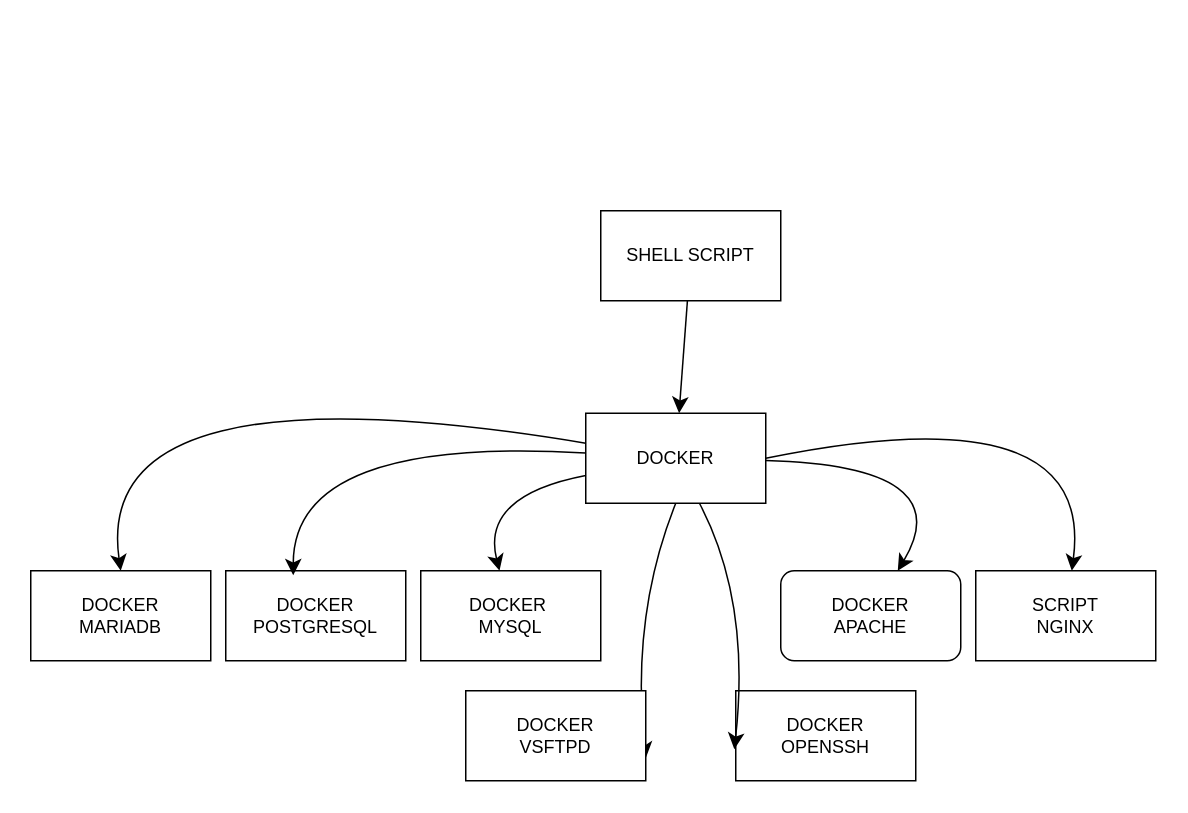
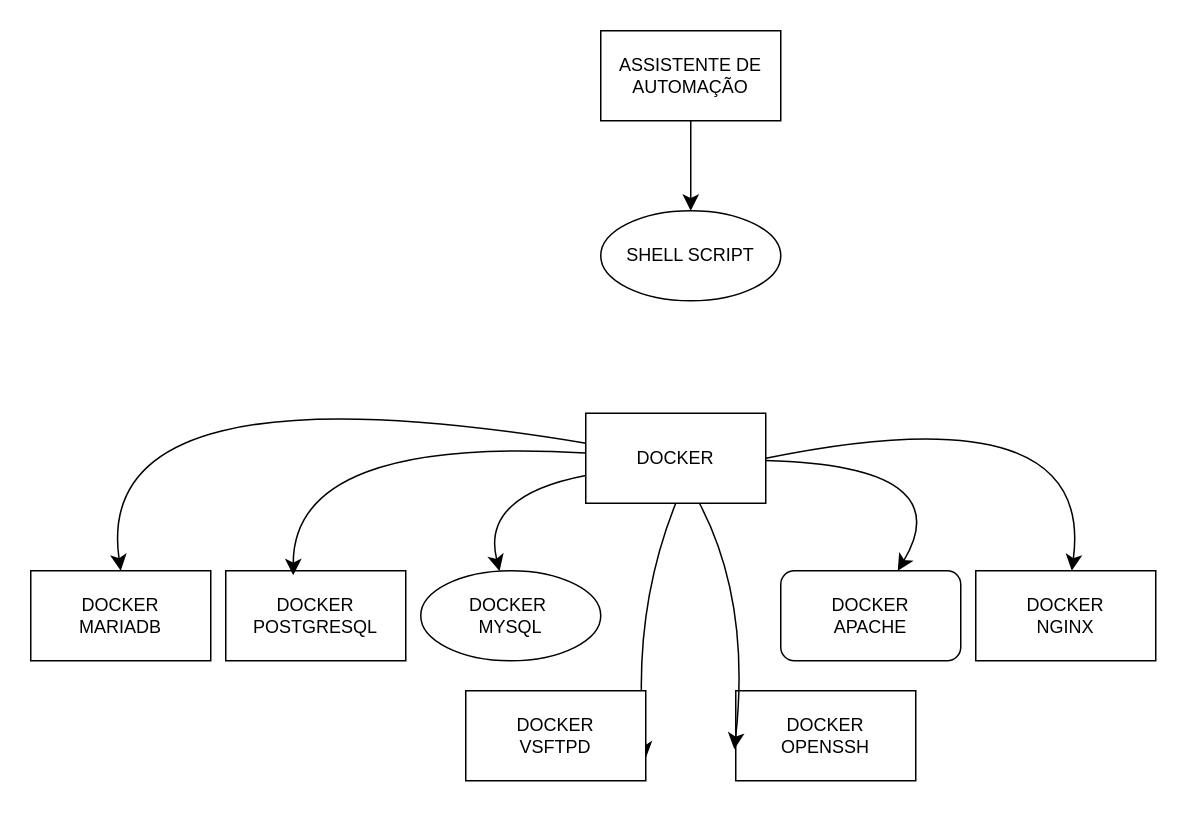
none -> (691, 76)
none -> (691, 160)
(691, 256) -> (691, 256)
(684, 351) -> none
(511, 616) -> (511, 616)
(1066, 616) -> (1066, 616)
